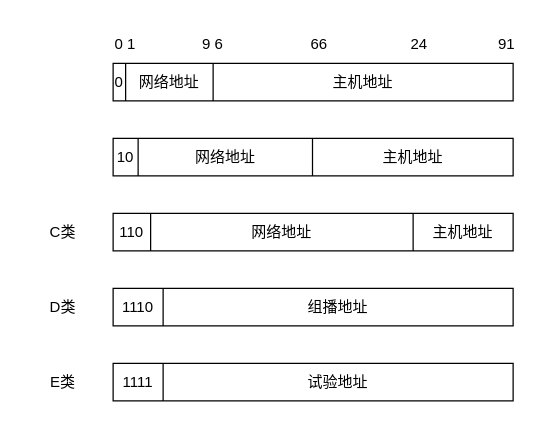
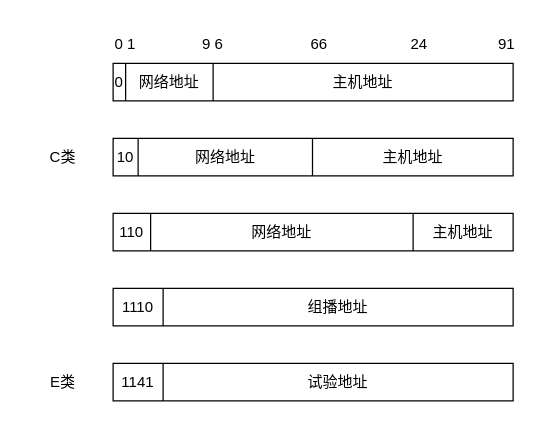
(63, 232) -> (63, 157)
(63, 307) -> none
(138, 382) -> (138, 382)
